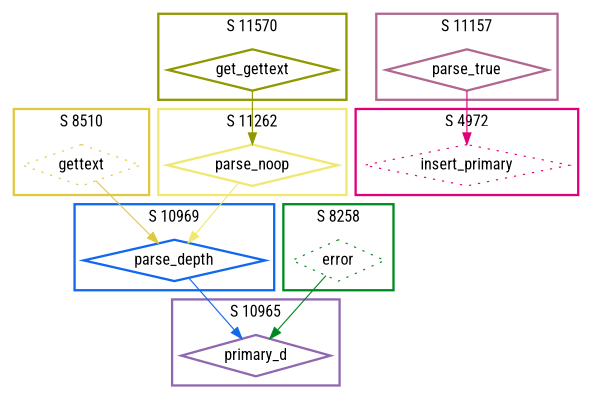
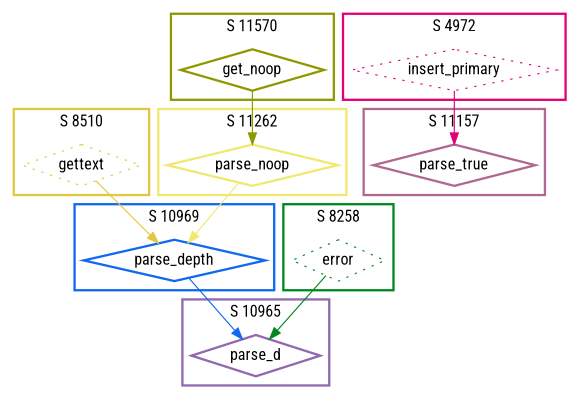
(252, 70) -> (252, 70)
(467, 116) -> (454, 116)
(256, 356) -> (256, 356)
